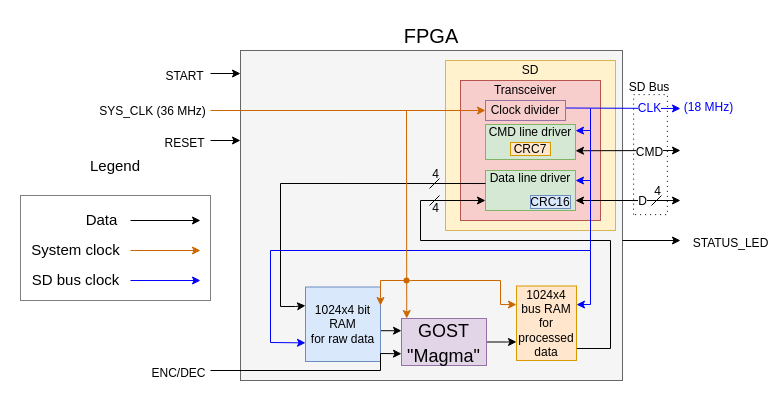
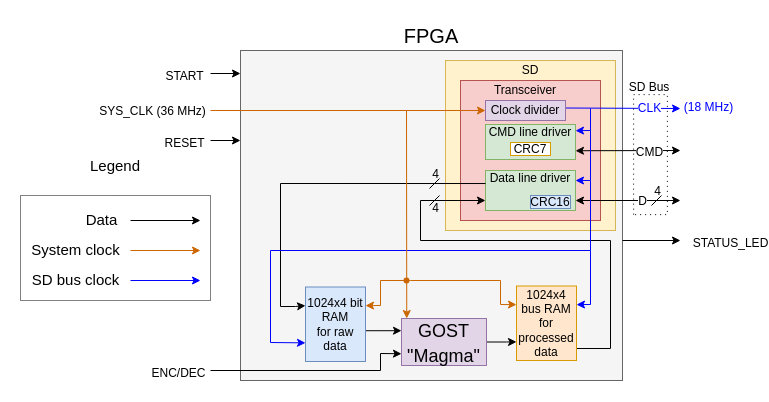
(526, 111) -> (526, 111)
(531, 149) -> (531, 149)
(343, 324) -> (336, 324)
